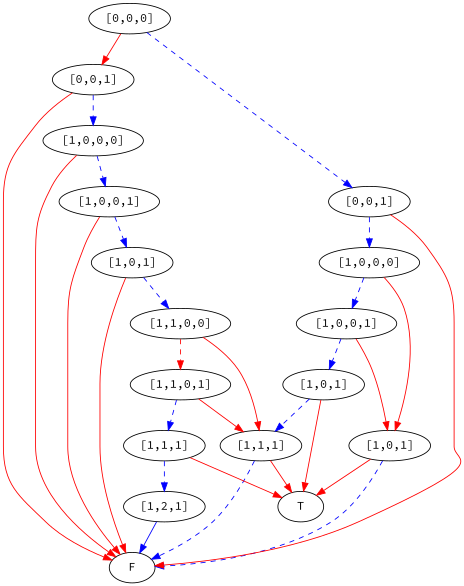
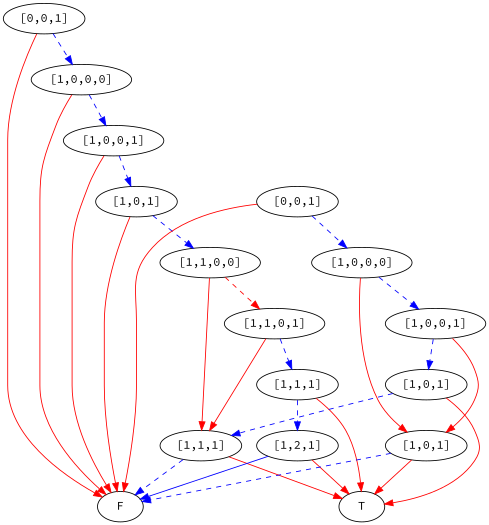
(130, 19) -> none
none -> (327, 474)
